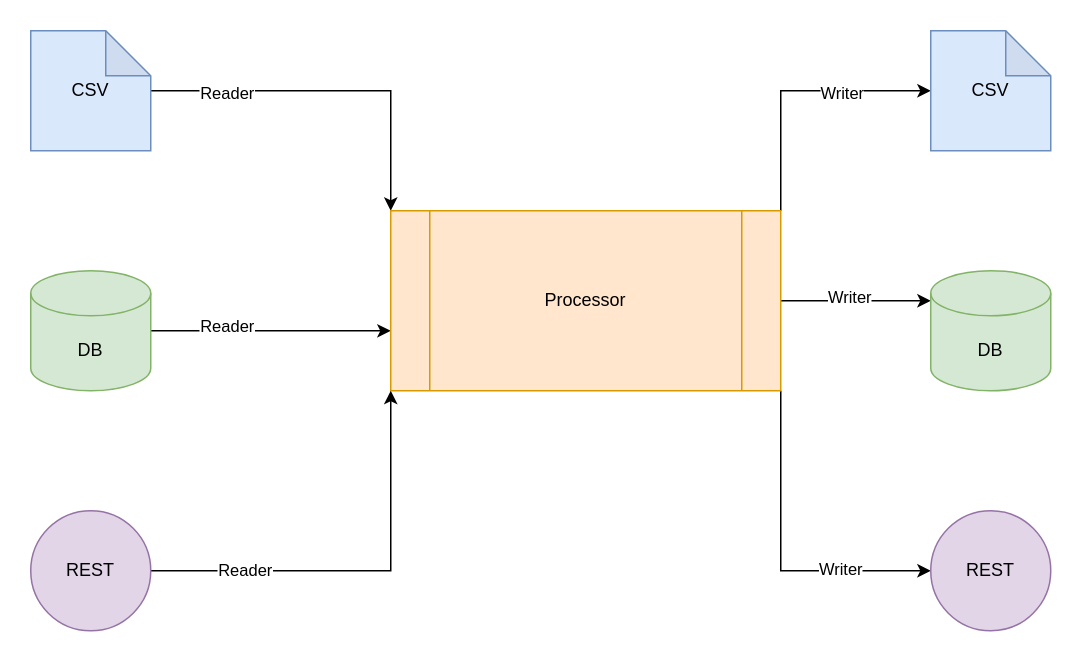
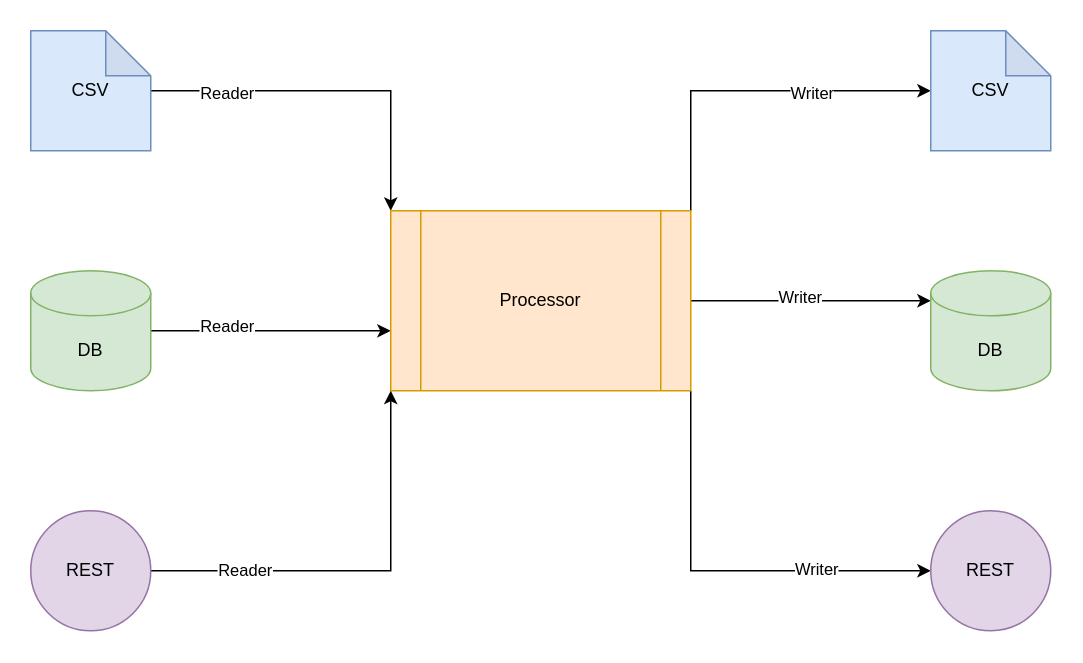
(586, 301) -> (541, 301)
